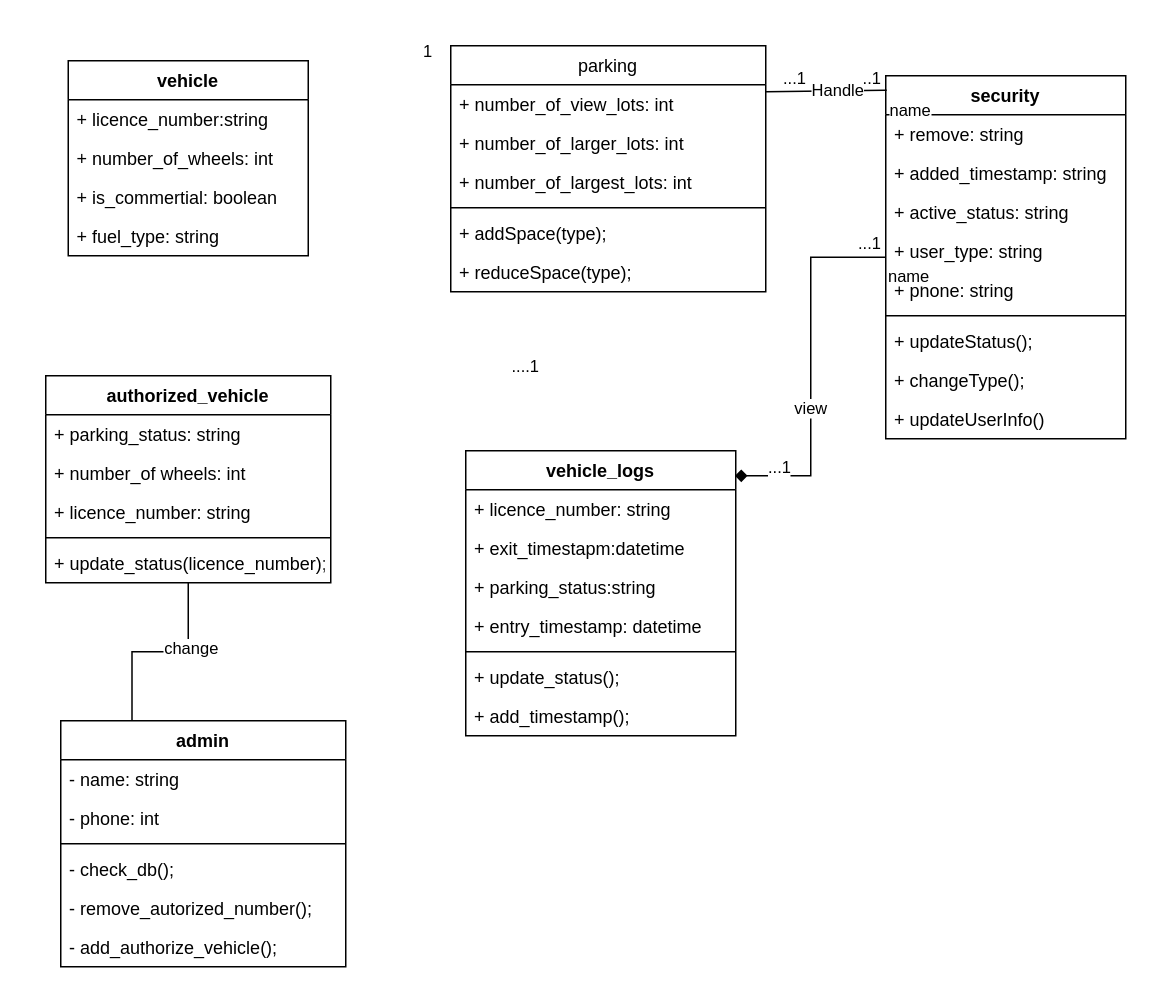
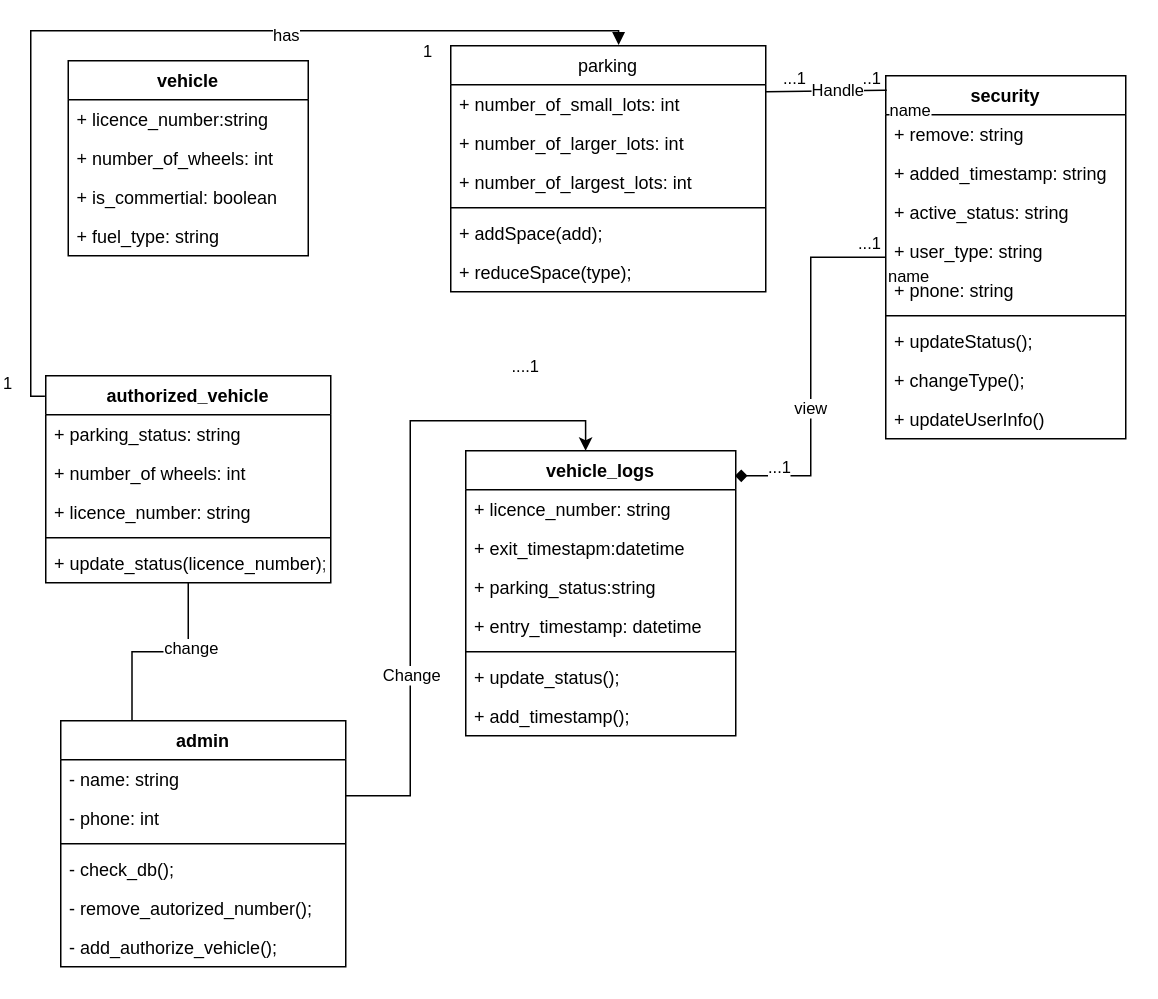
none -> (136, 31)
(576, 105) -> (579, 105)
(540, 234) -> (535, 234)
none -> (410, 543)
